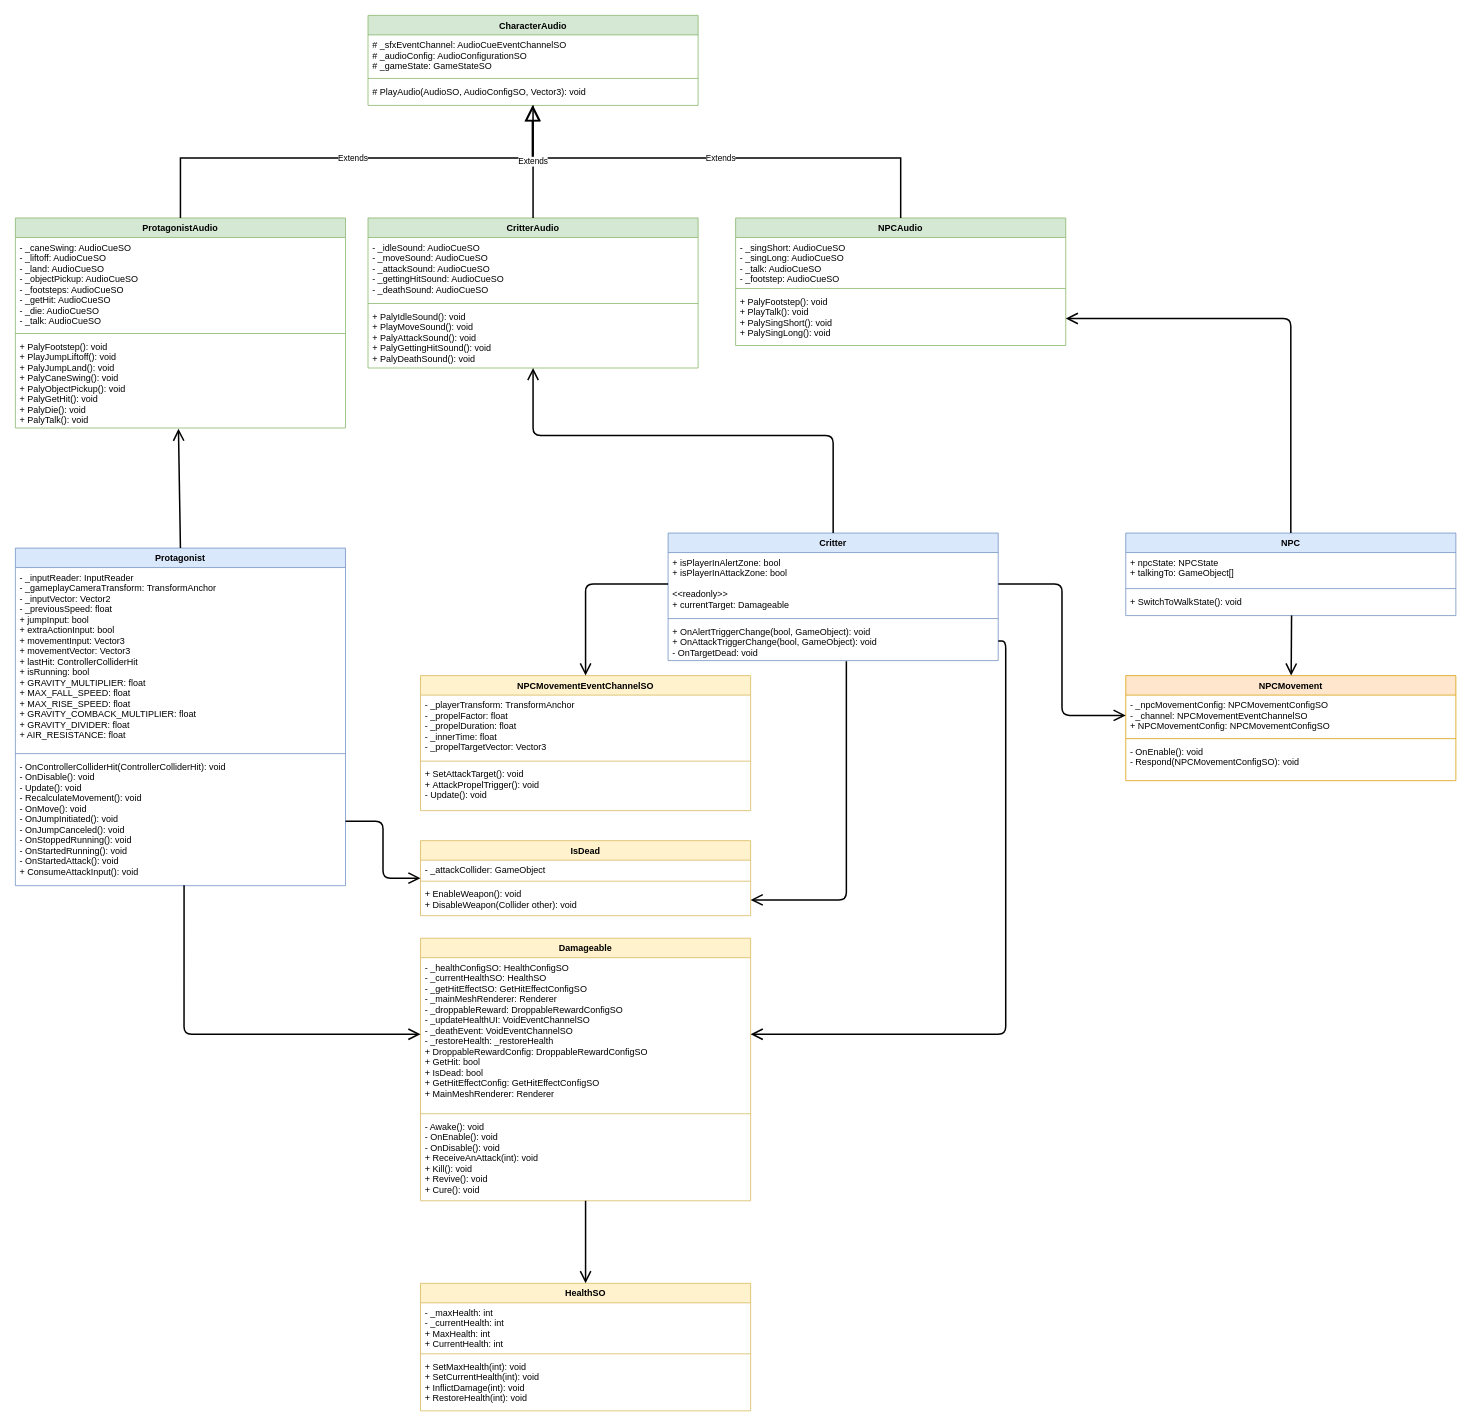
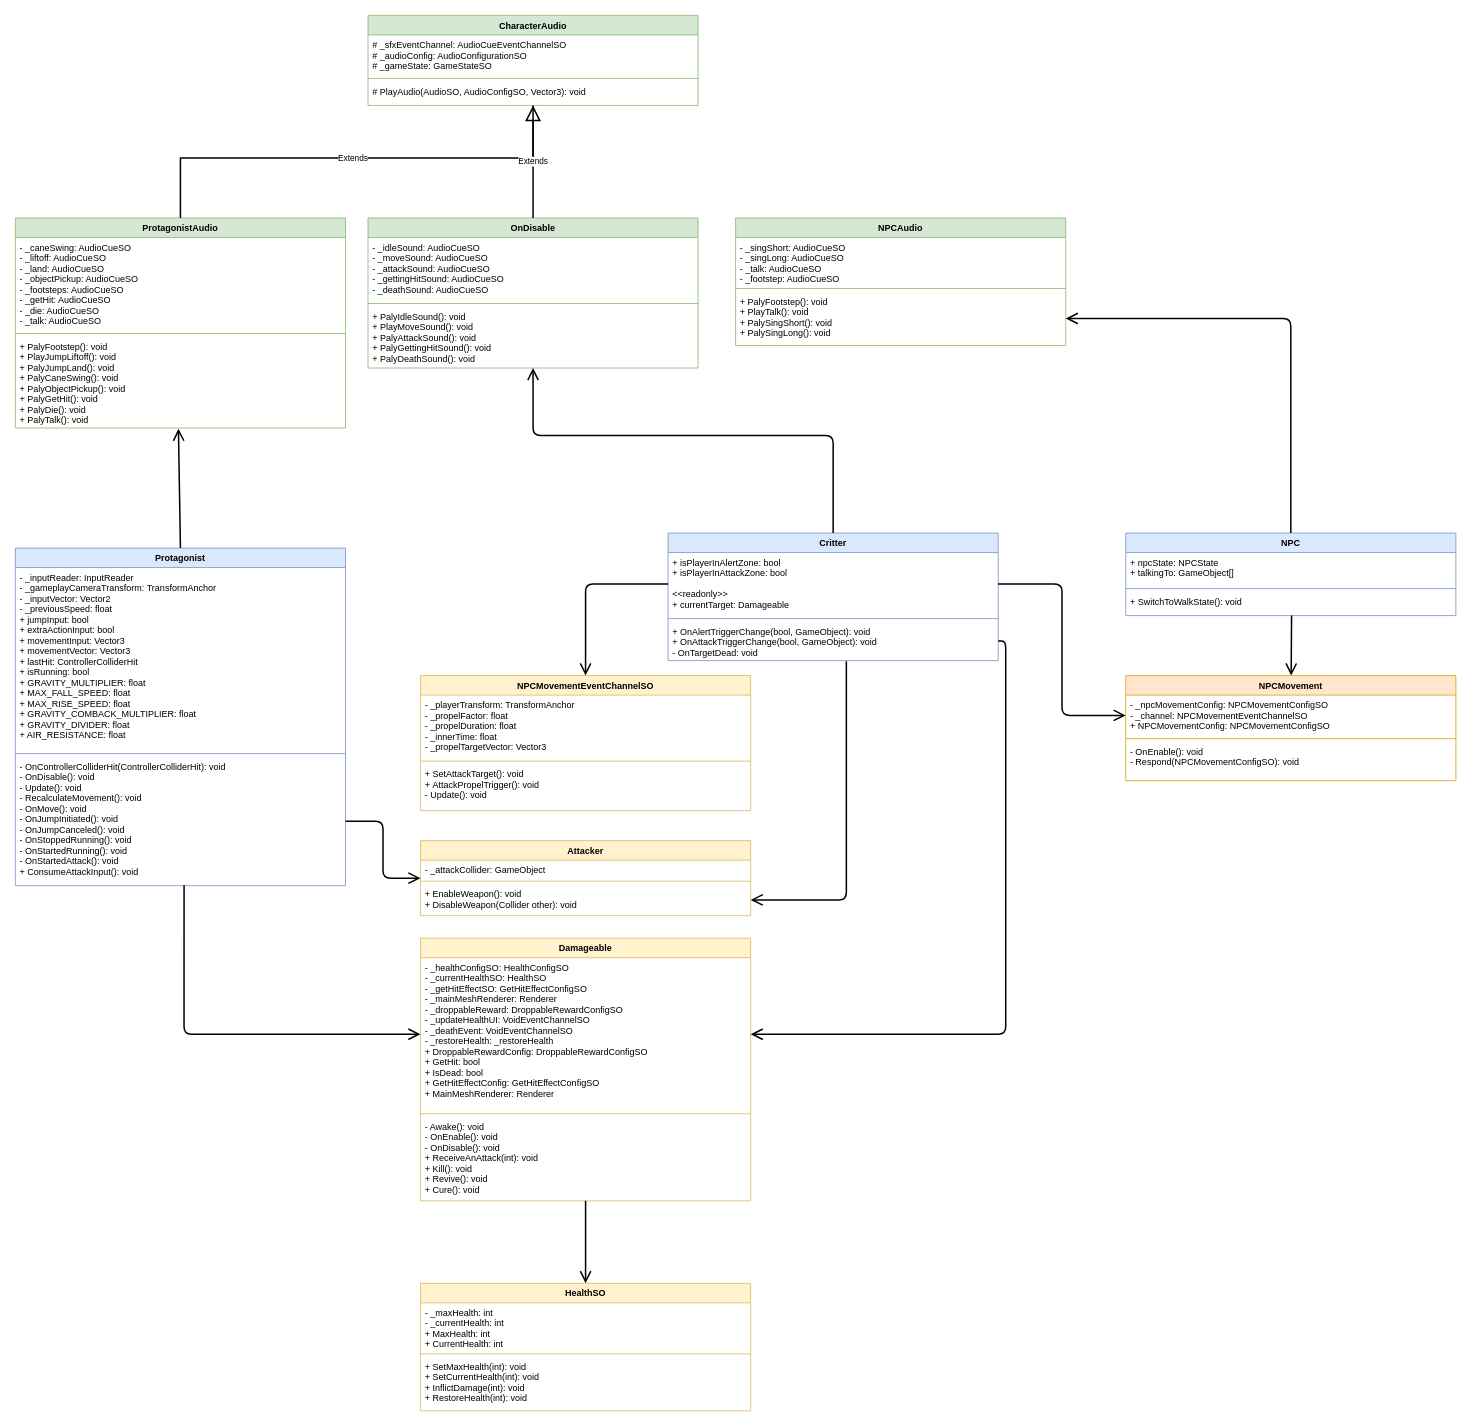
(753, 158) -> none
(533, 228) -> (533, 228)
(585, 851) -> (585, 851)
